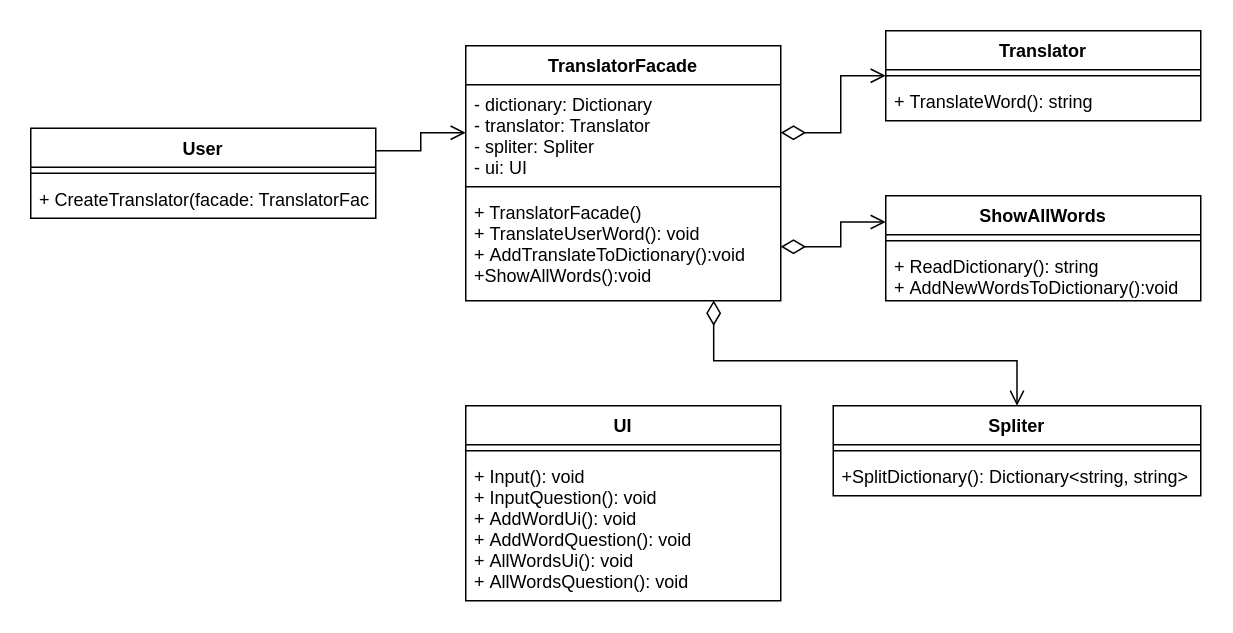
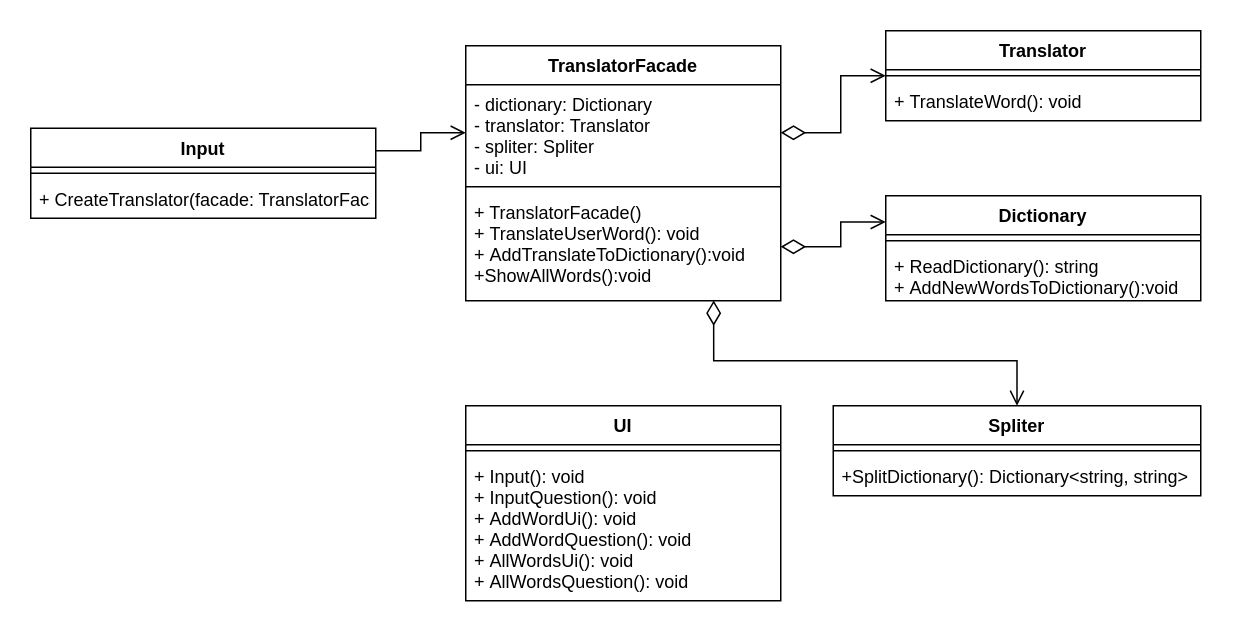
(1011, 102) -> (1001, 102)
(203, 149) -> (203, 149)
(1043, 216) -> (1043, 216)
